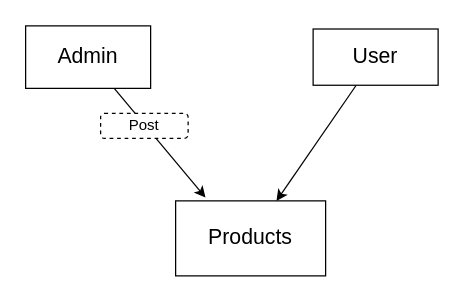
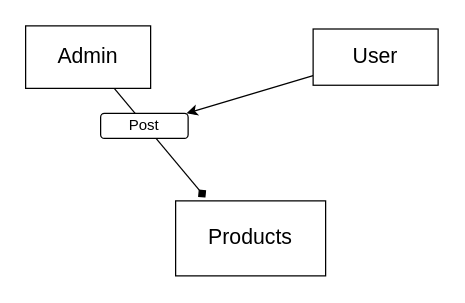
(144, 126) -> (144, 126)
(319, 140) -> (254, 93)
(199, 190) -> (199, 189)
